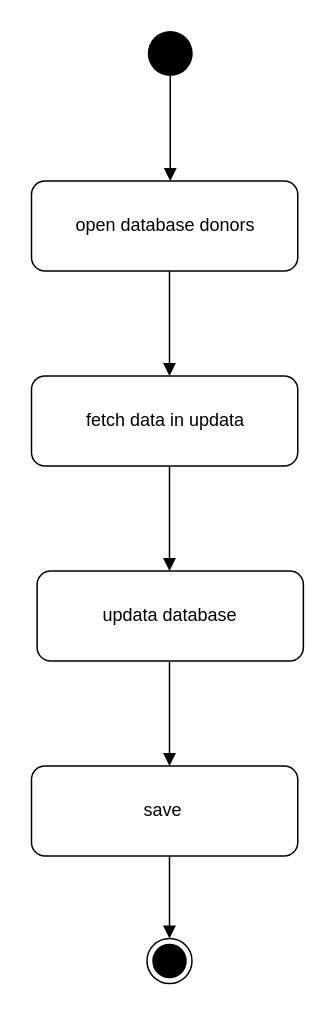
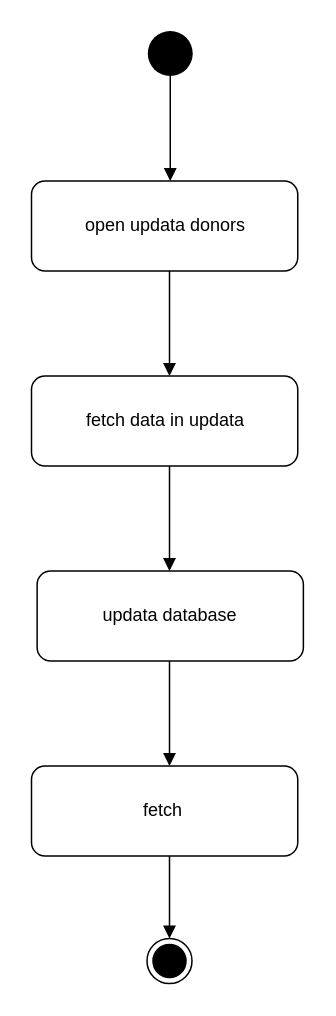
(166, 226) -> (166, 226)
(166, 811) -> (166, 811)
